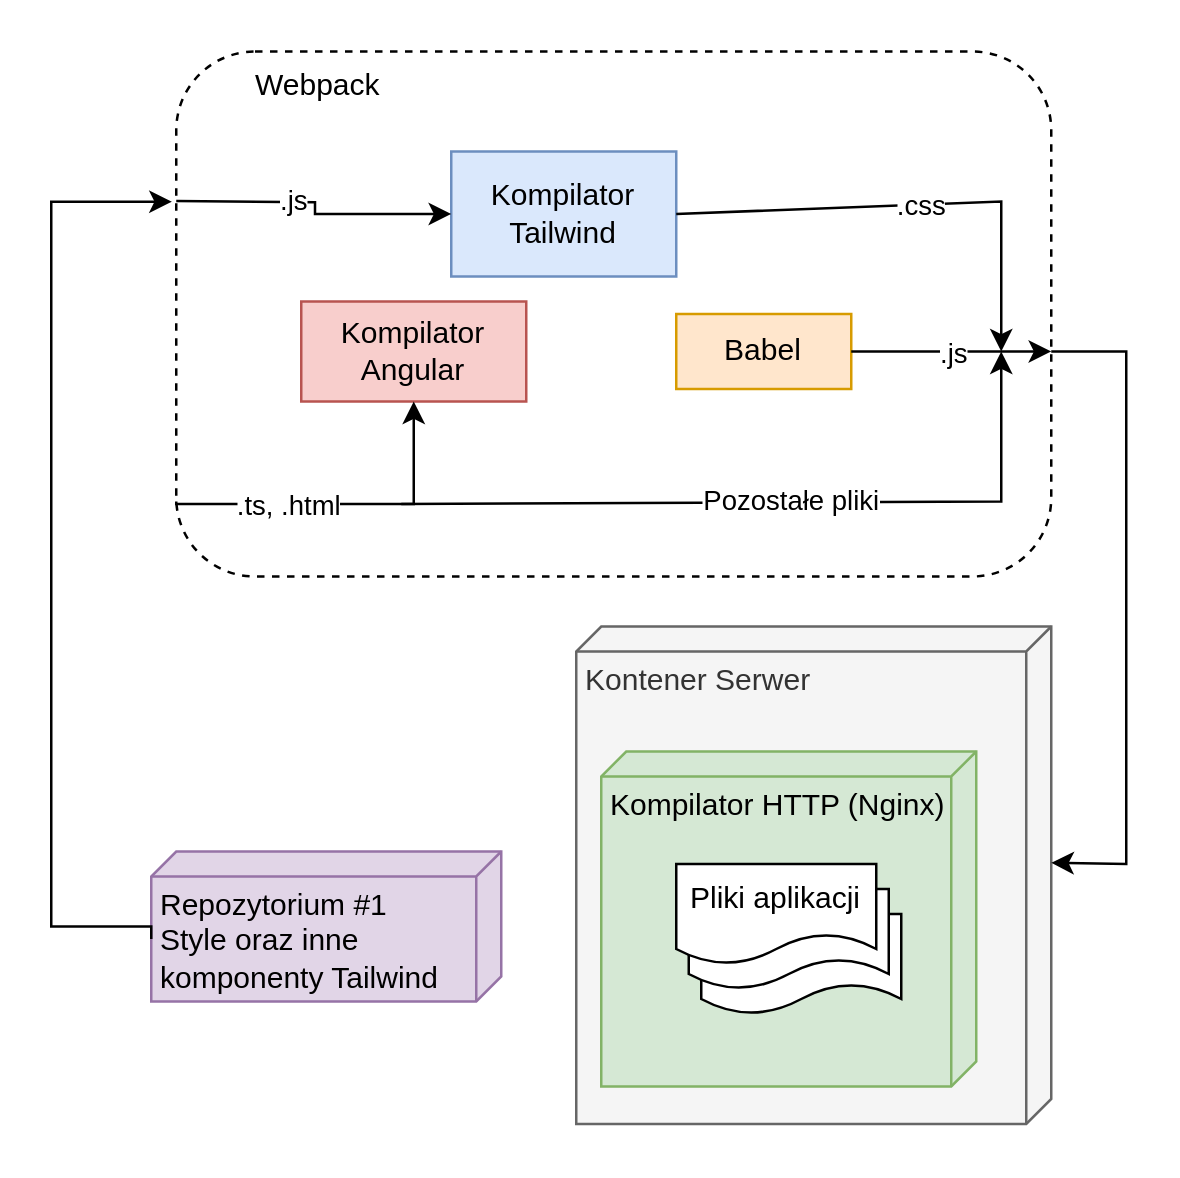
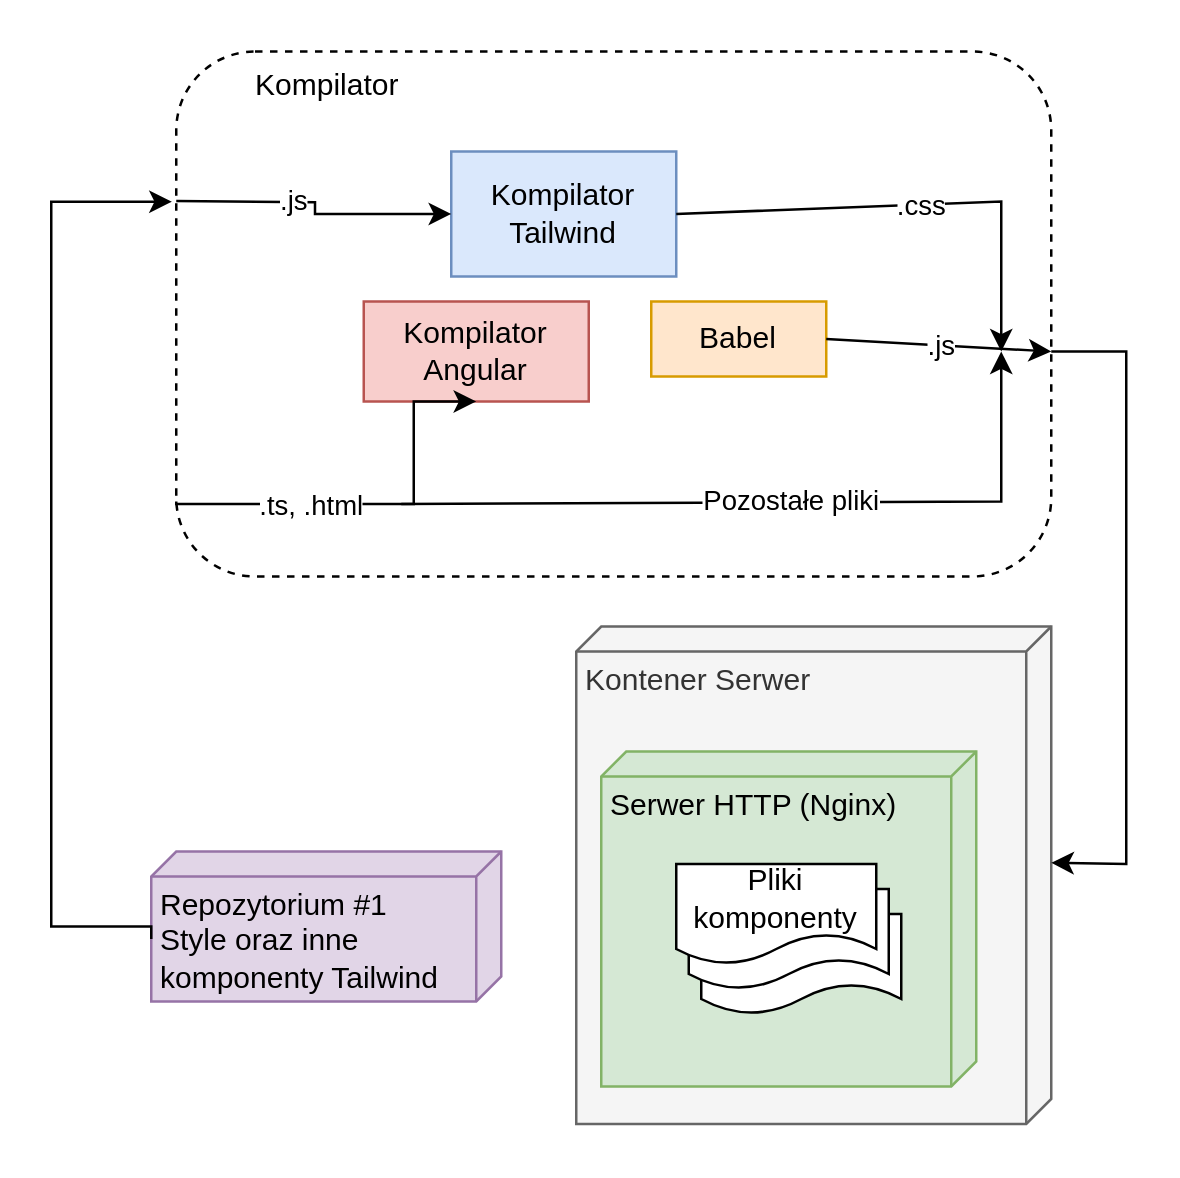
(240, 87) -> (257, 87)
(414, 351) -> (476, 351)
(764, 351) -> (739, 339)
(779, 825) -> (759, 807)
(776, 899) -> (776, 899)
